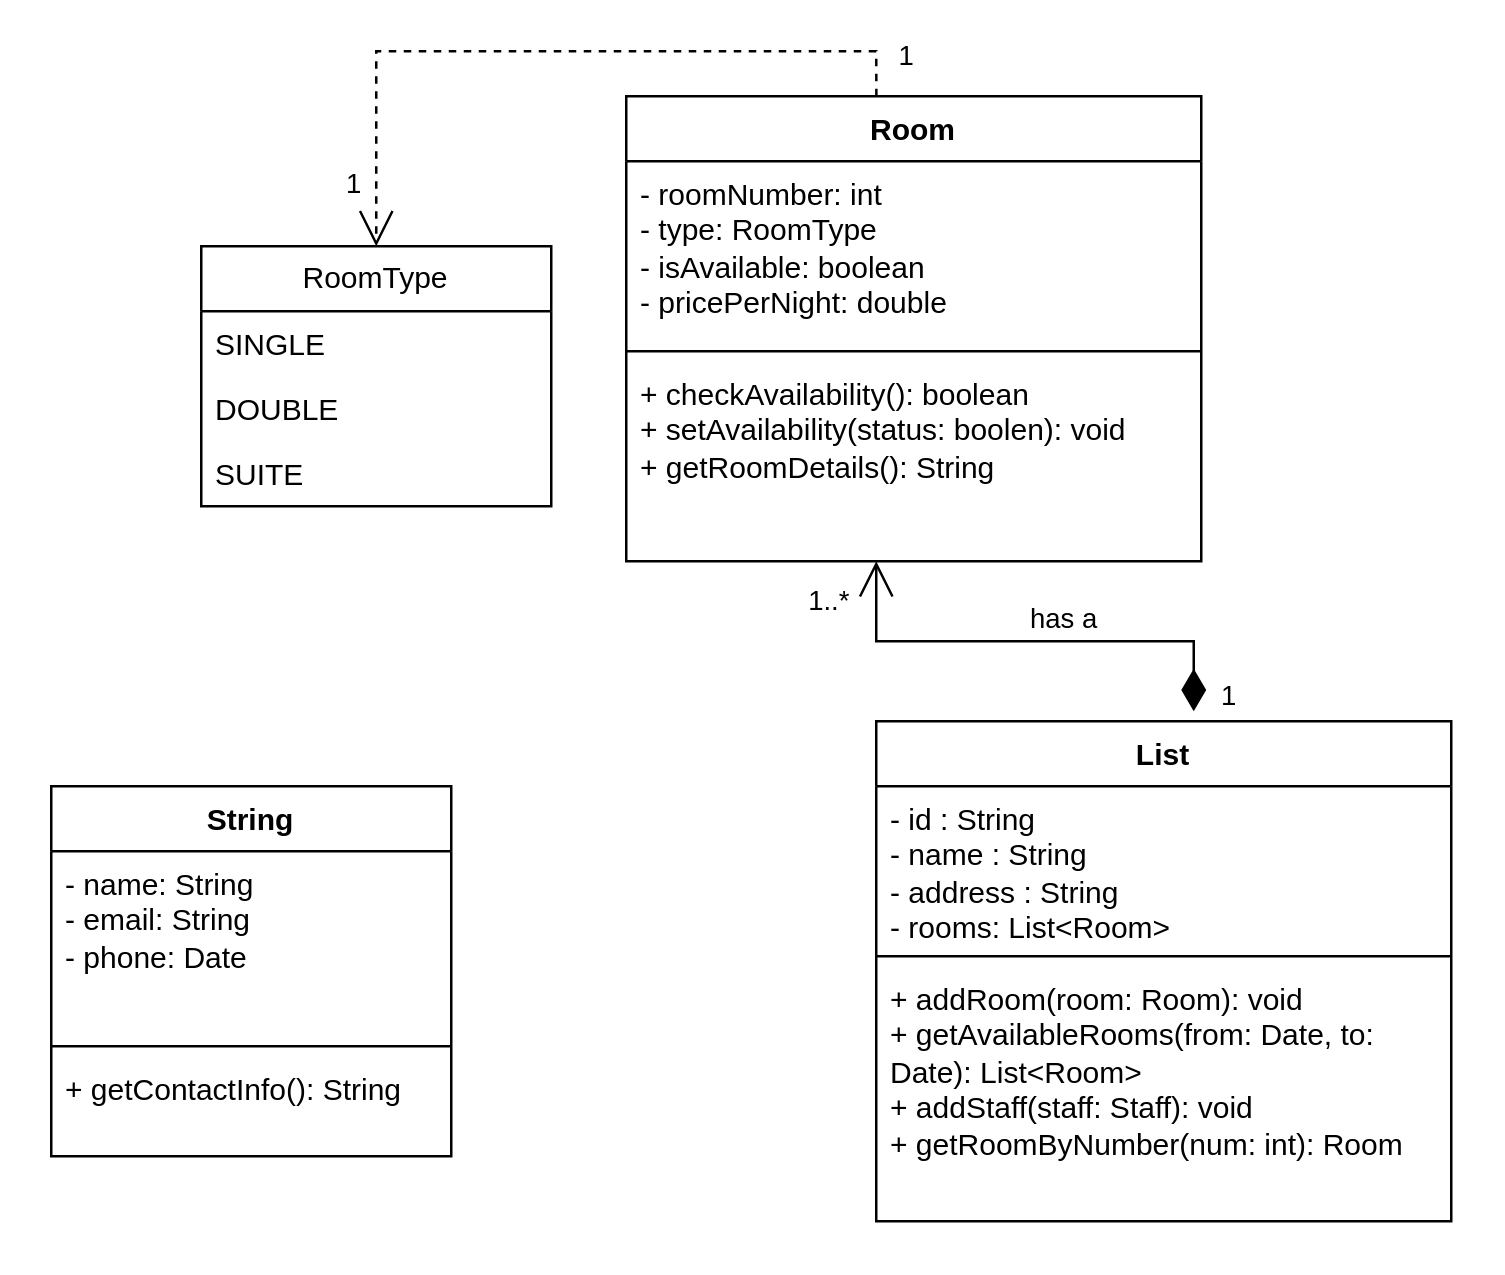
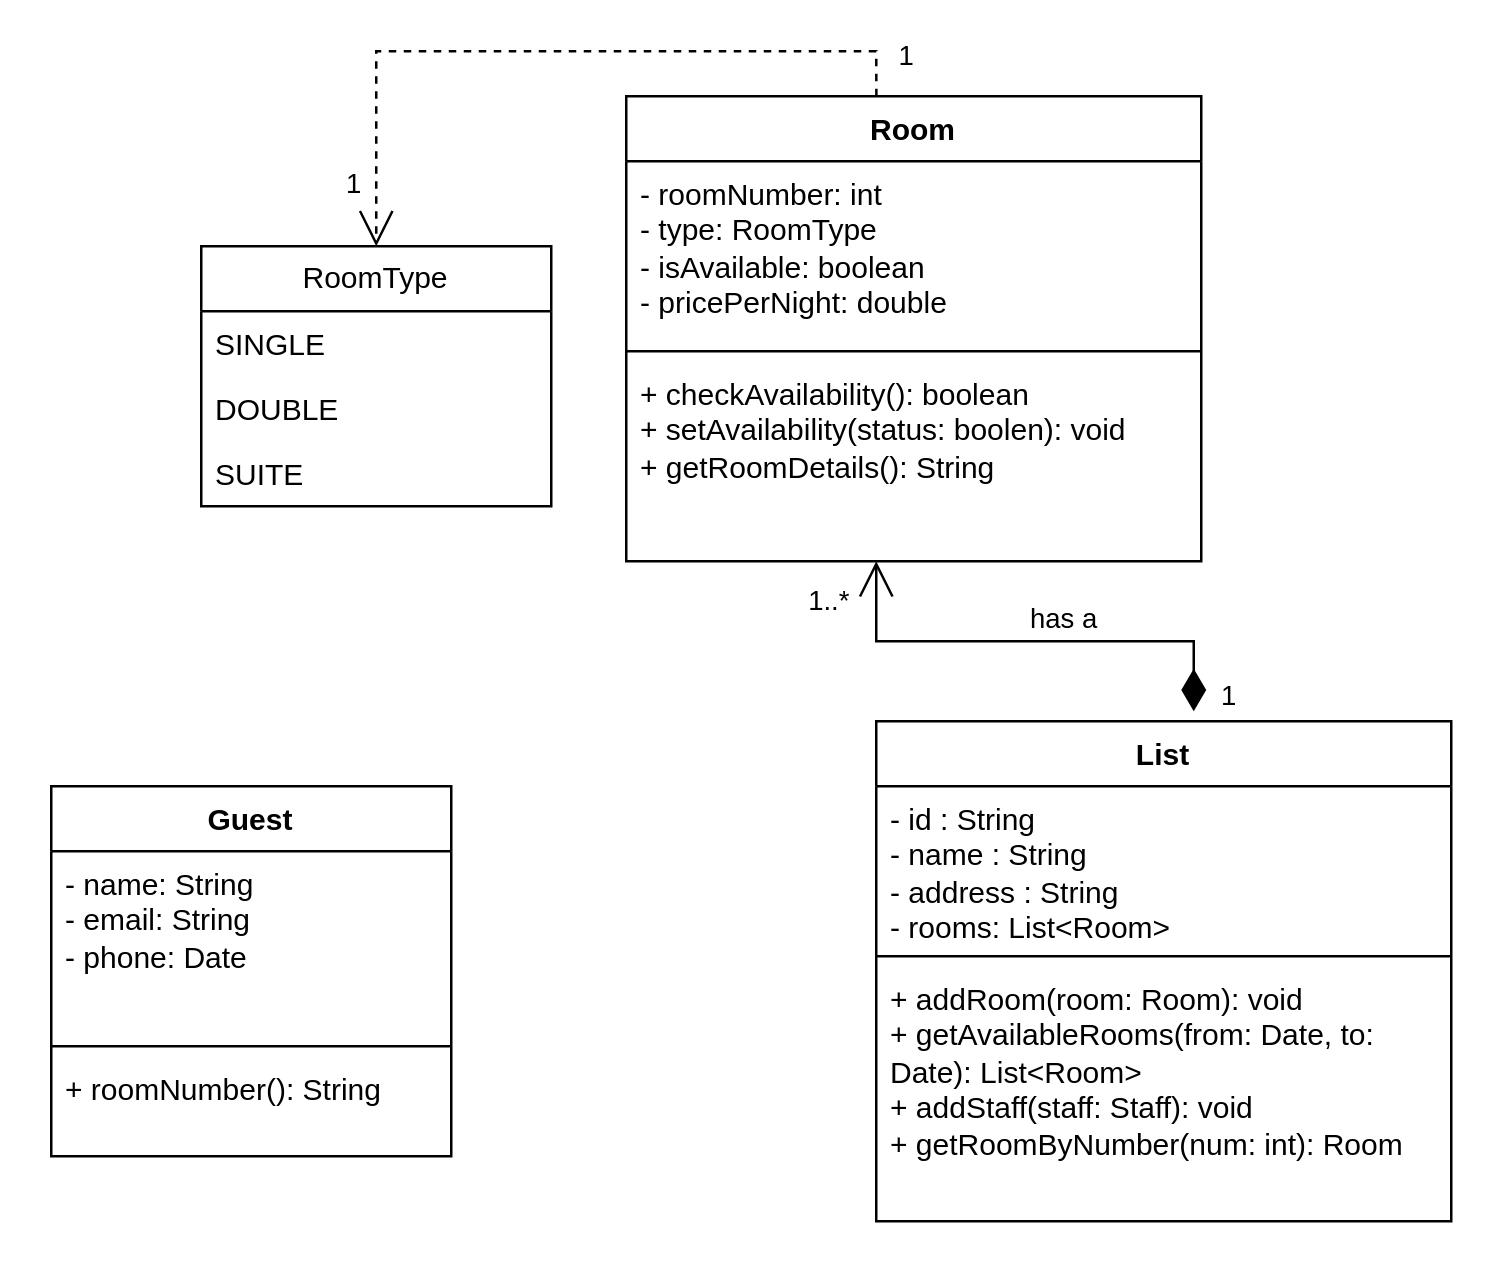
(251, 822) -> (251, 822)
(254, 1110) -> (235, 1092)
